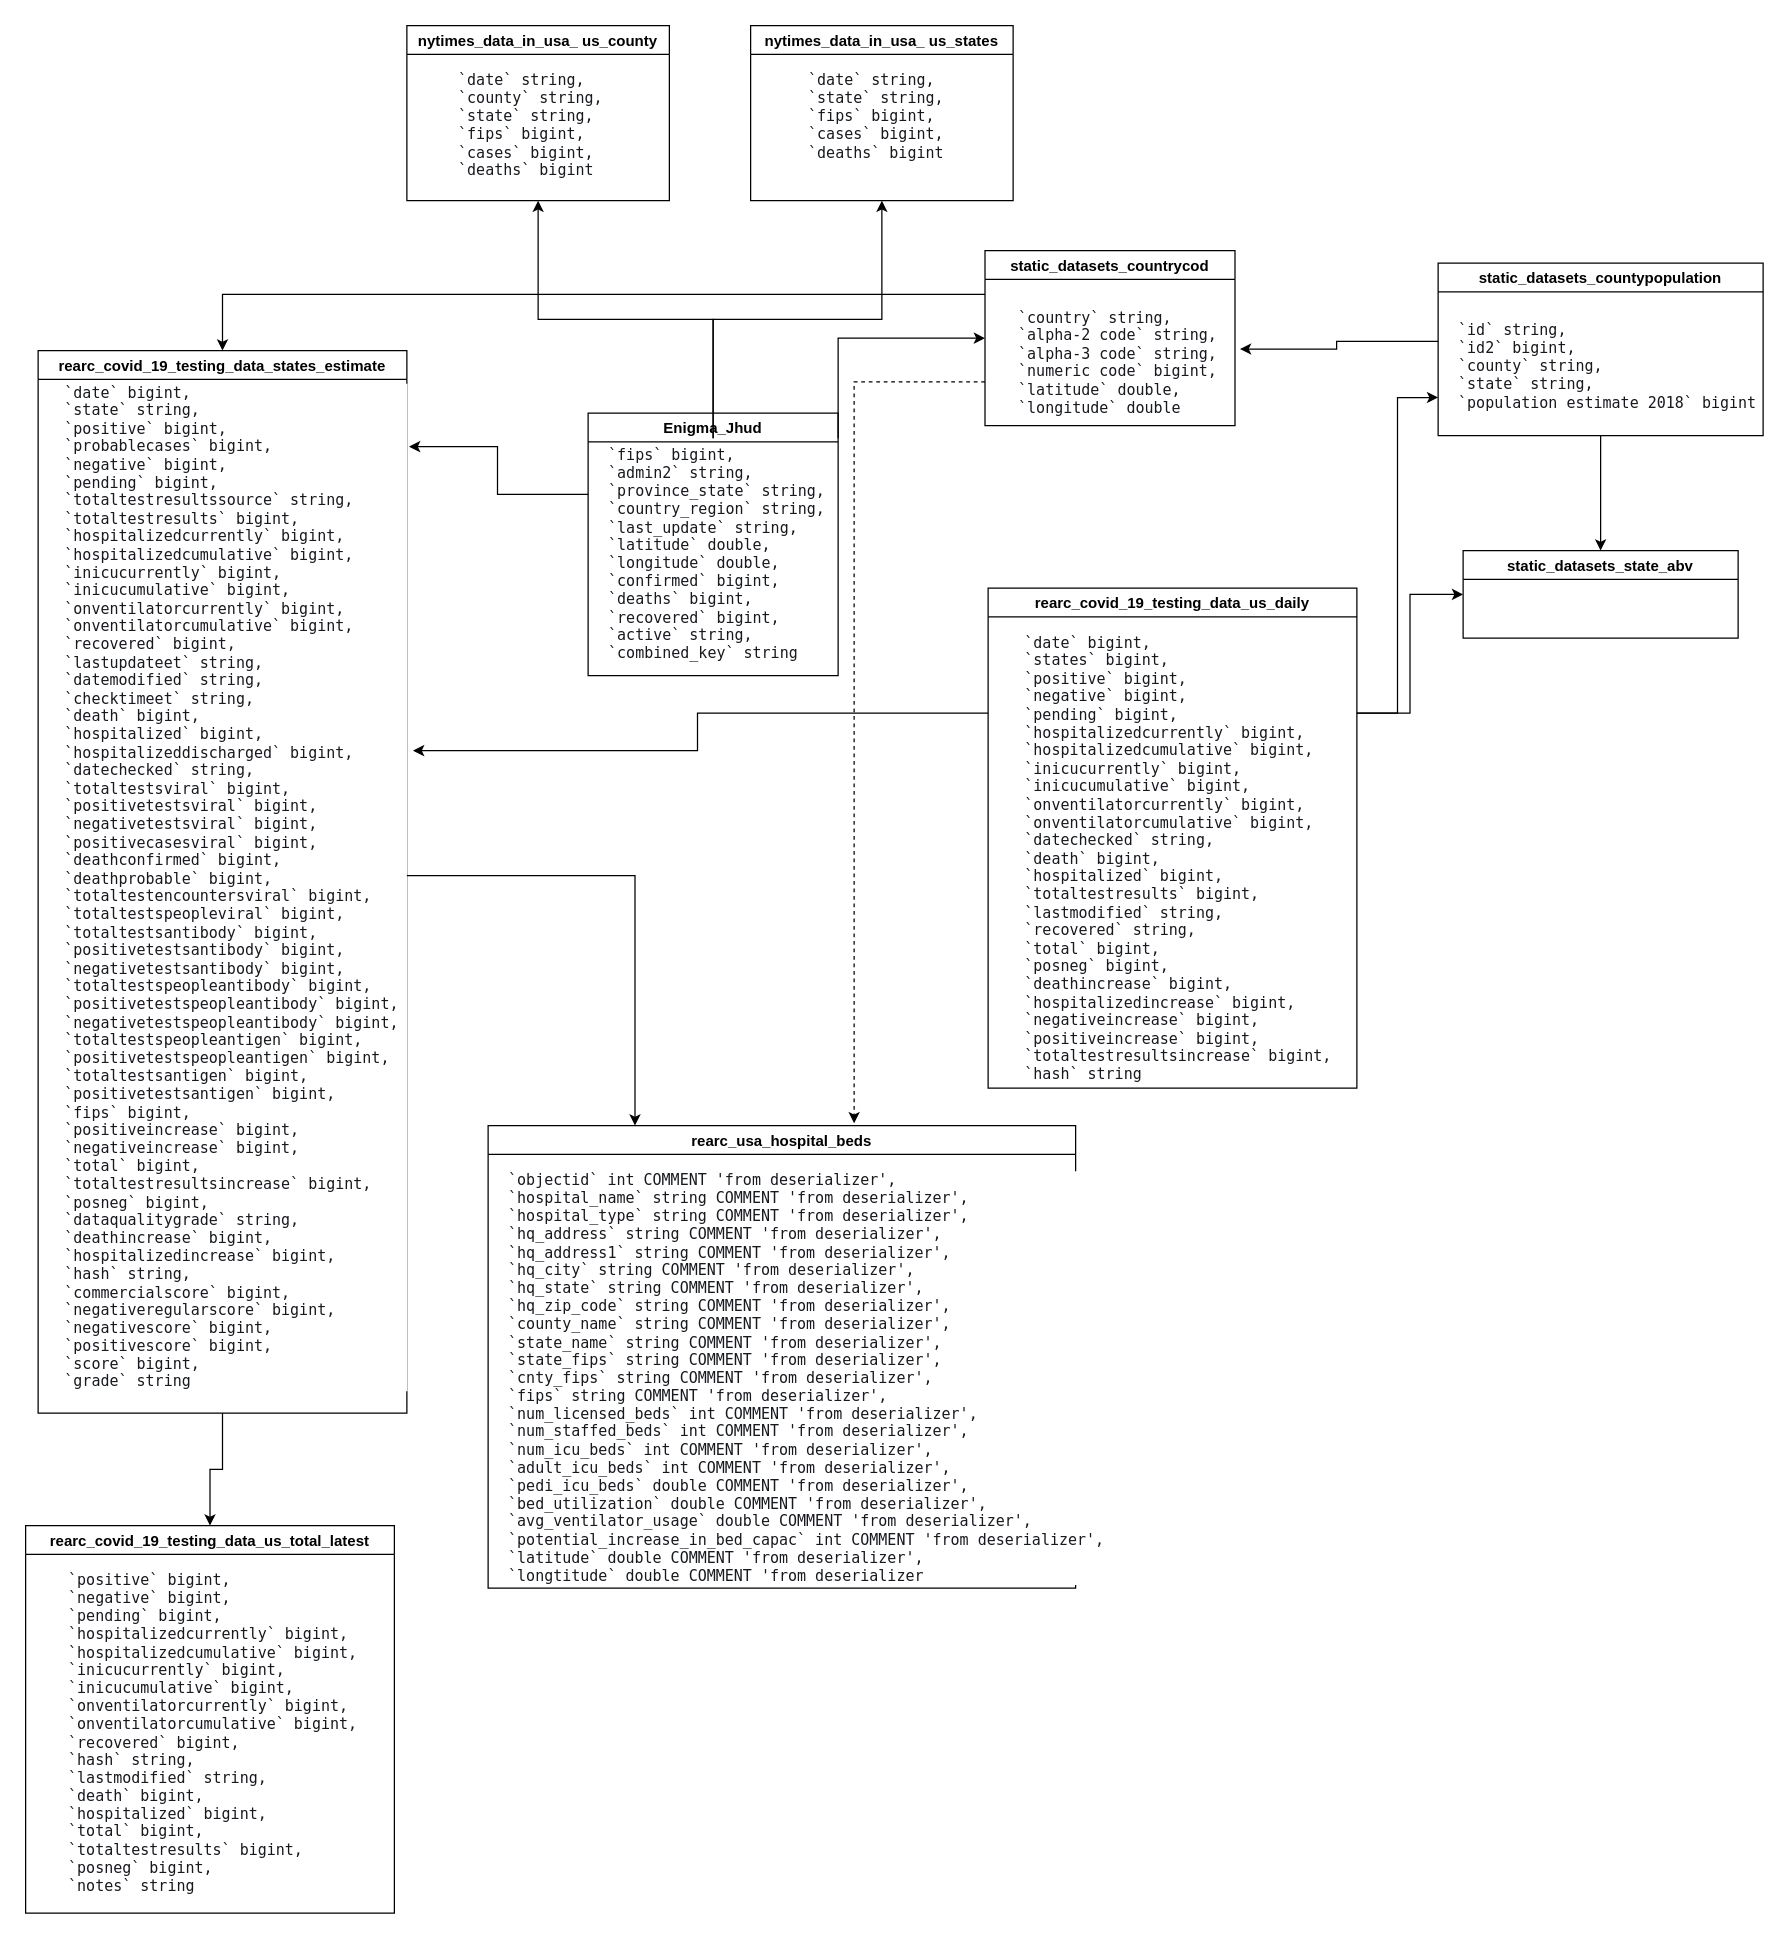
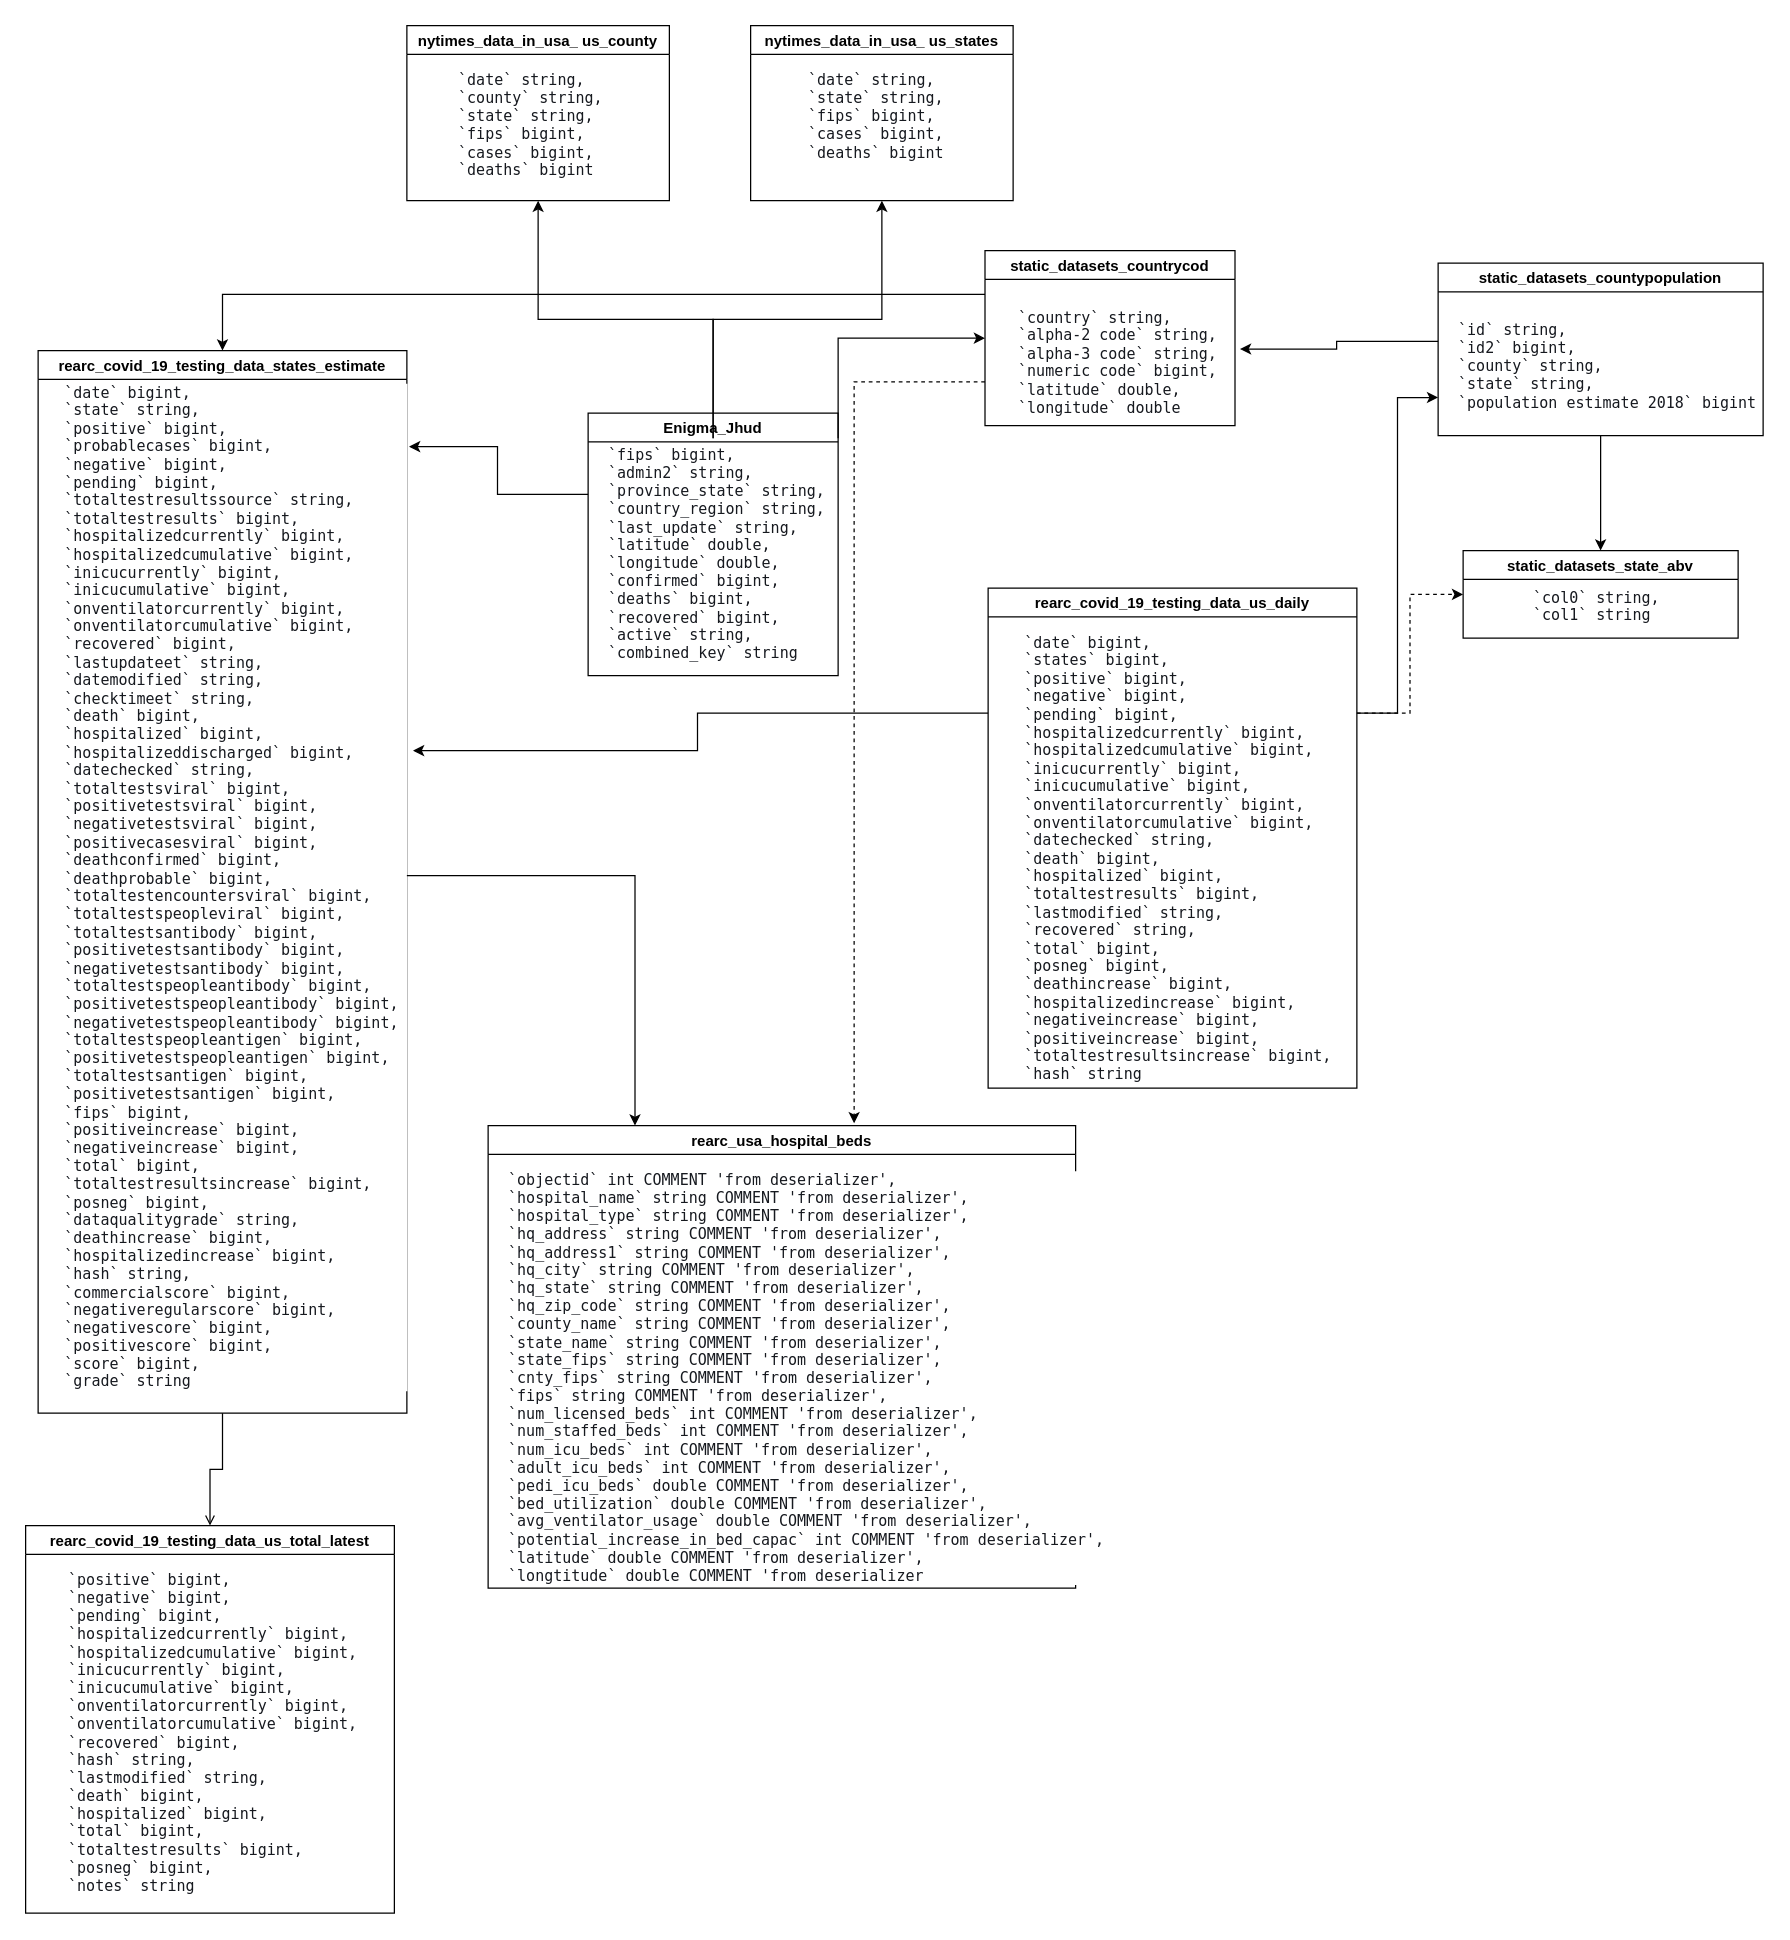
none -> (1601, 606)
(1410, 637) -> (1410, 637)
(210, 1516) -> (210, 1517)
